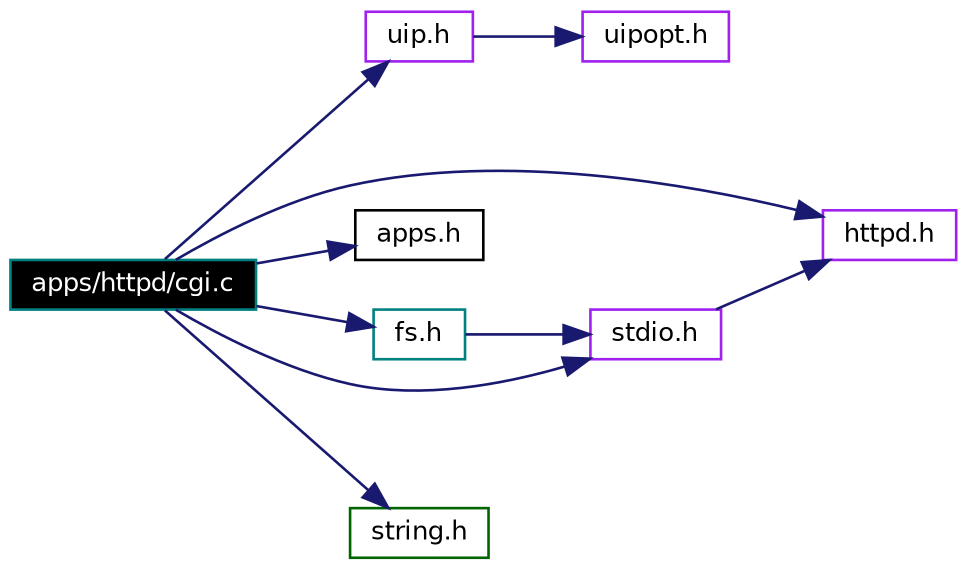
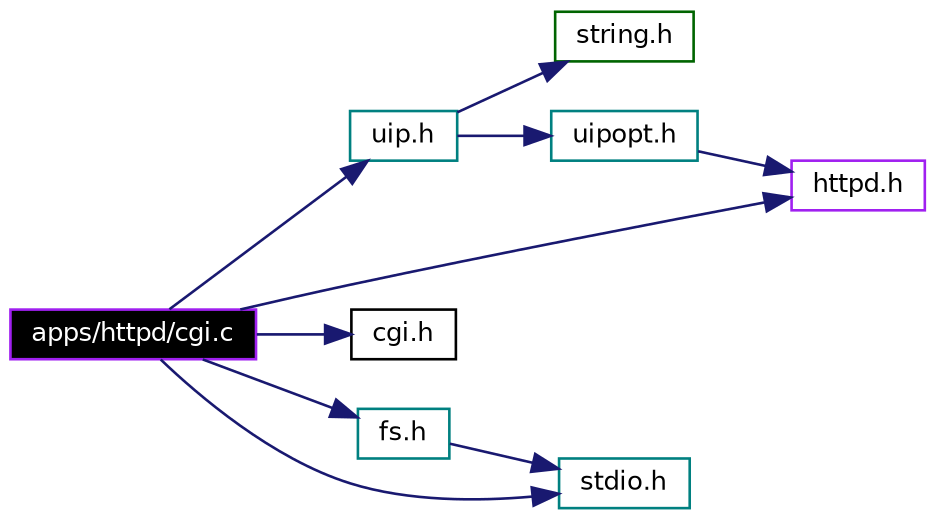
(419, 37) -> (404, 136)
(656, 37) -> (624, 136)
(419, 235) -> (404, 334)
(133, 285) -> (133, 334)
(760, 290) -> (732, 159)
(656, 334) -> (624, 483)
(267, 400) -> (500, 93)
